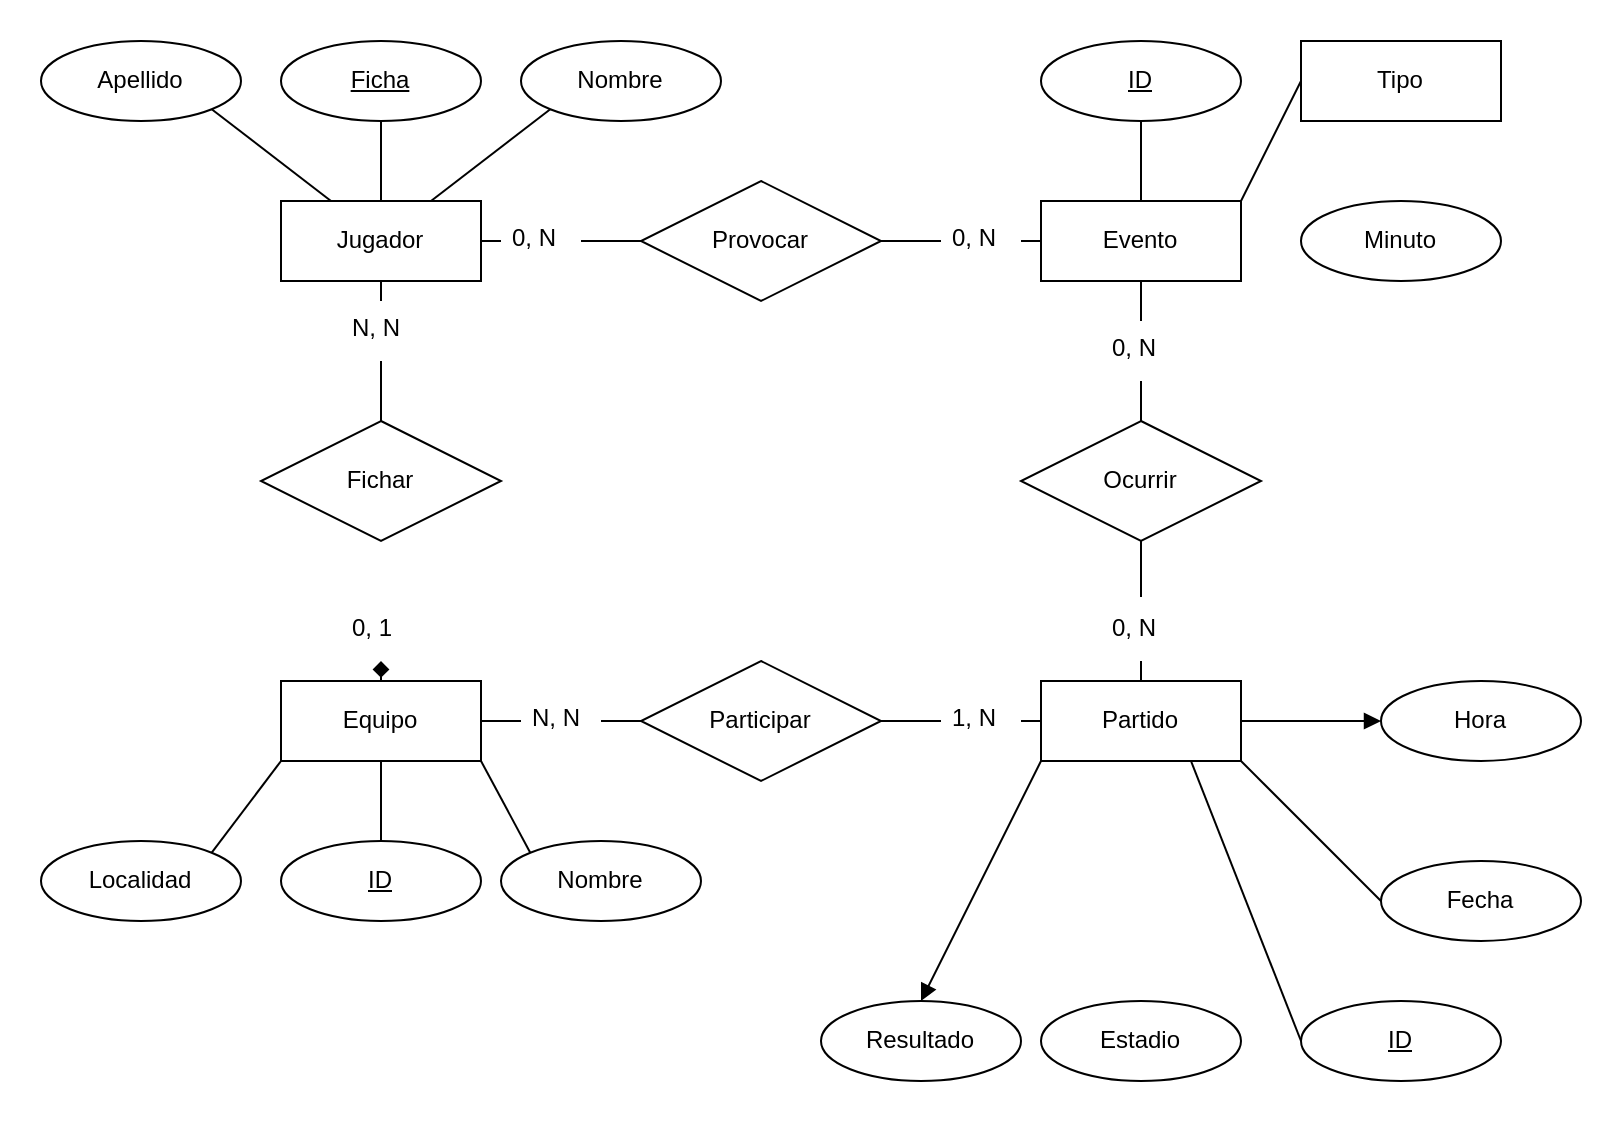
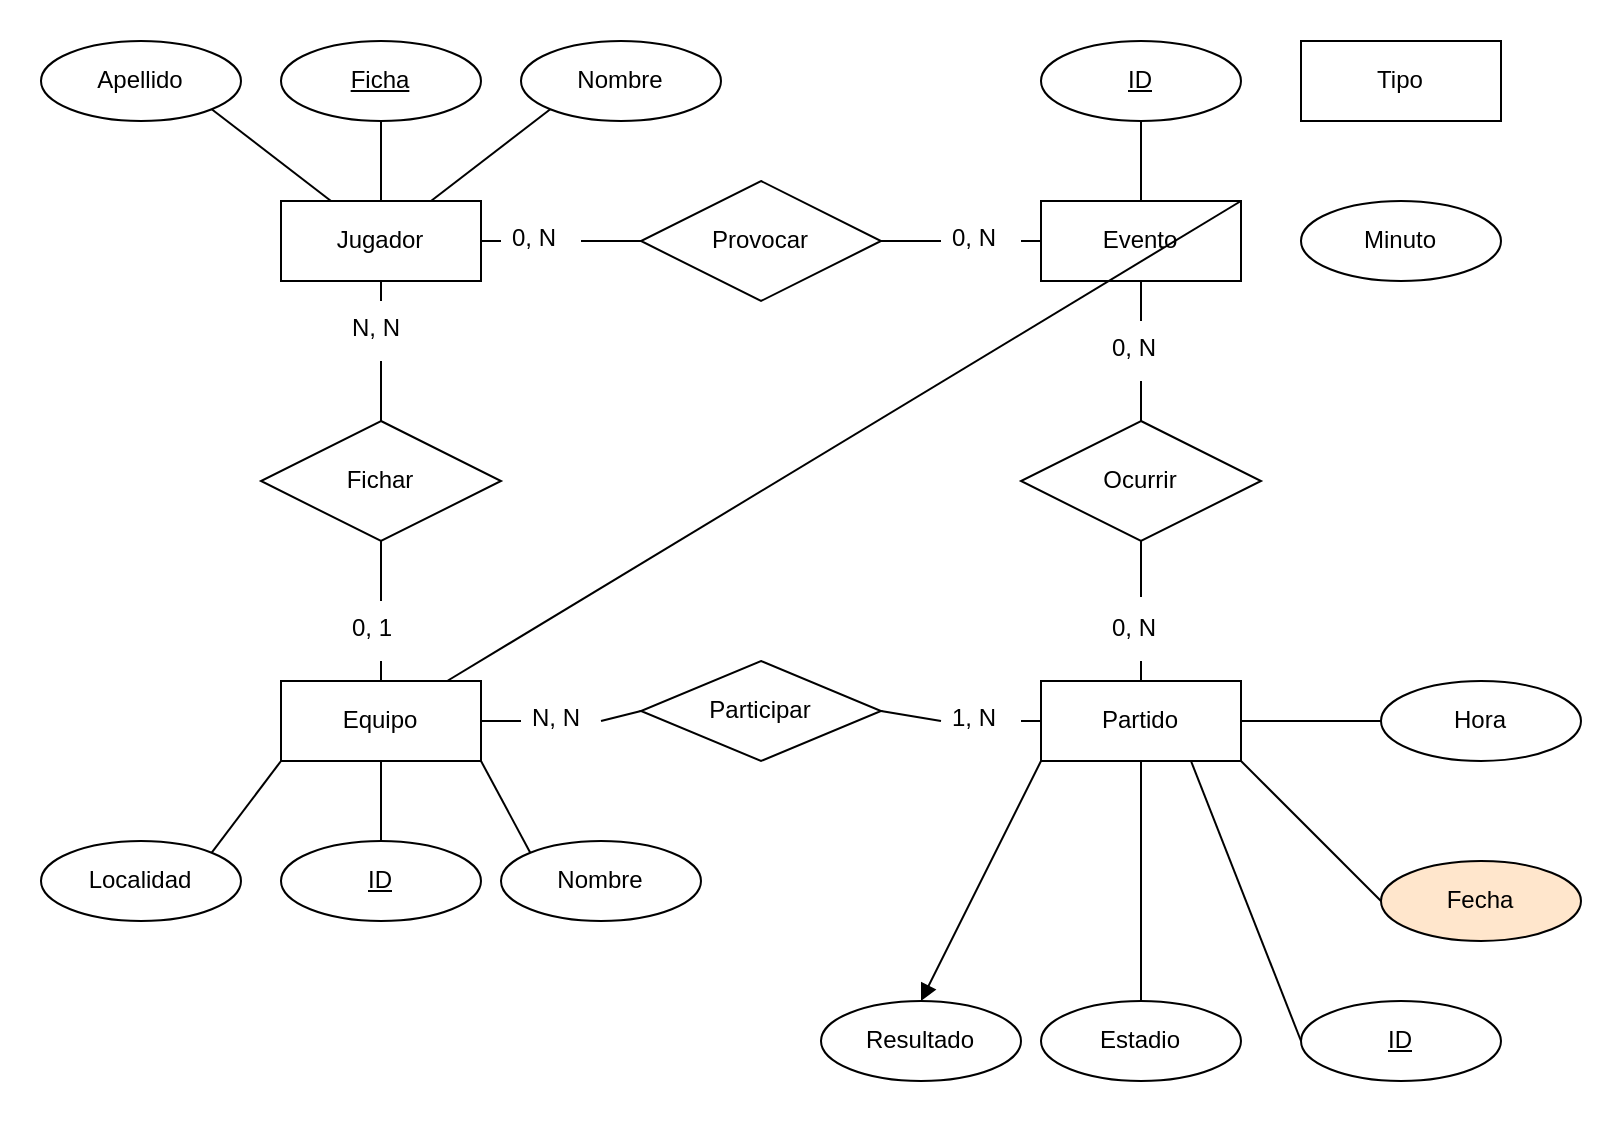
(1271, 141) -> (845, 441)
none -> (381, 571)
(381, 676) -> (381, 669)
(761, 721) -> (761, 711)
(1363, 721) -> (1370, 721)
none -> (1141, 881)
(1481, 901) -> (1481, 901)
